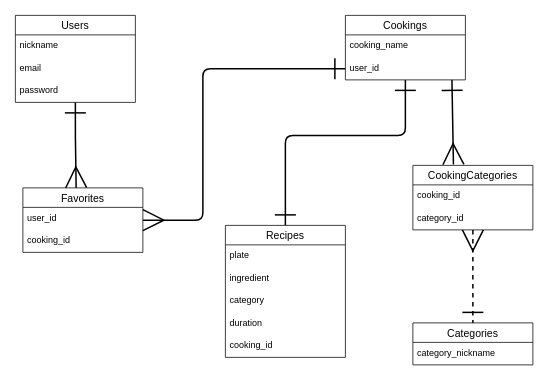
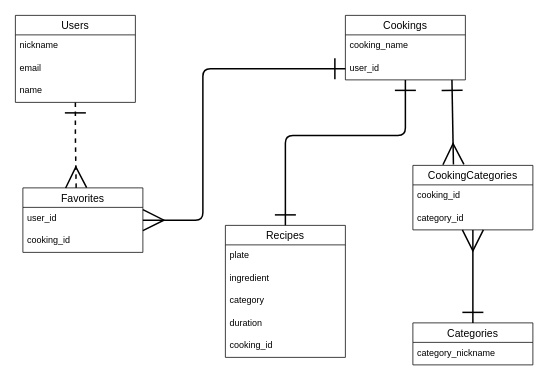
(40, 90) -> (30, 90)
(76, 147) -> (76, 147)
(473, 276) -> (473, 276)
